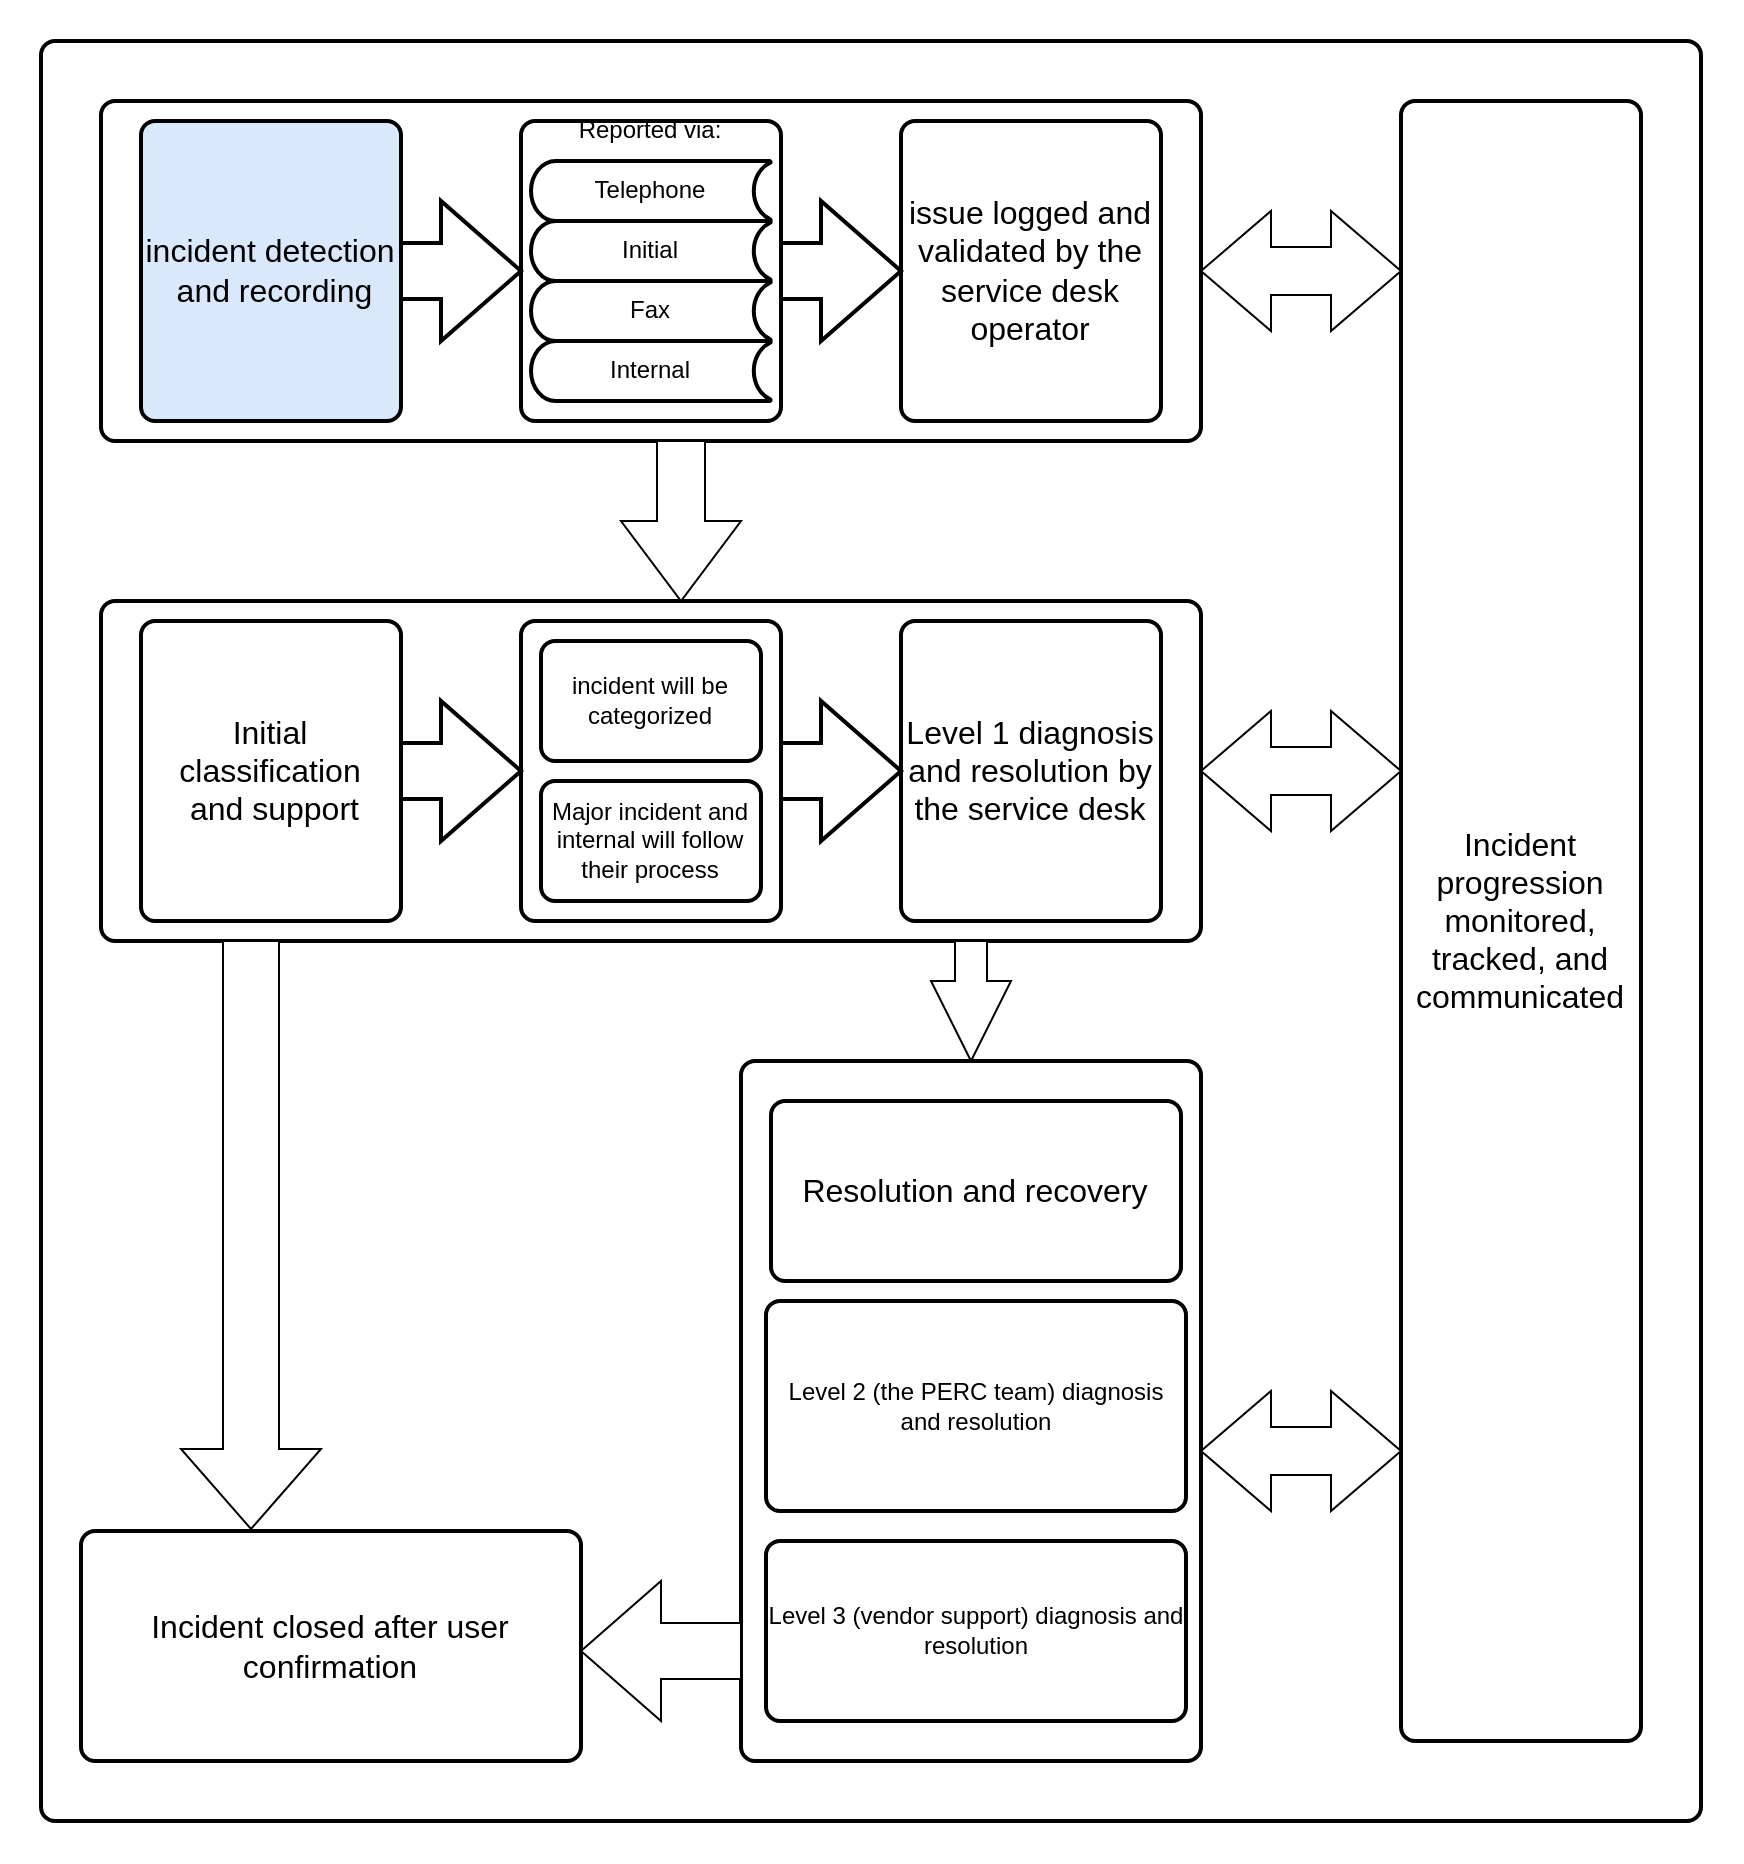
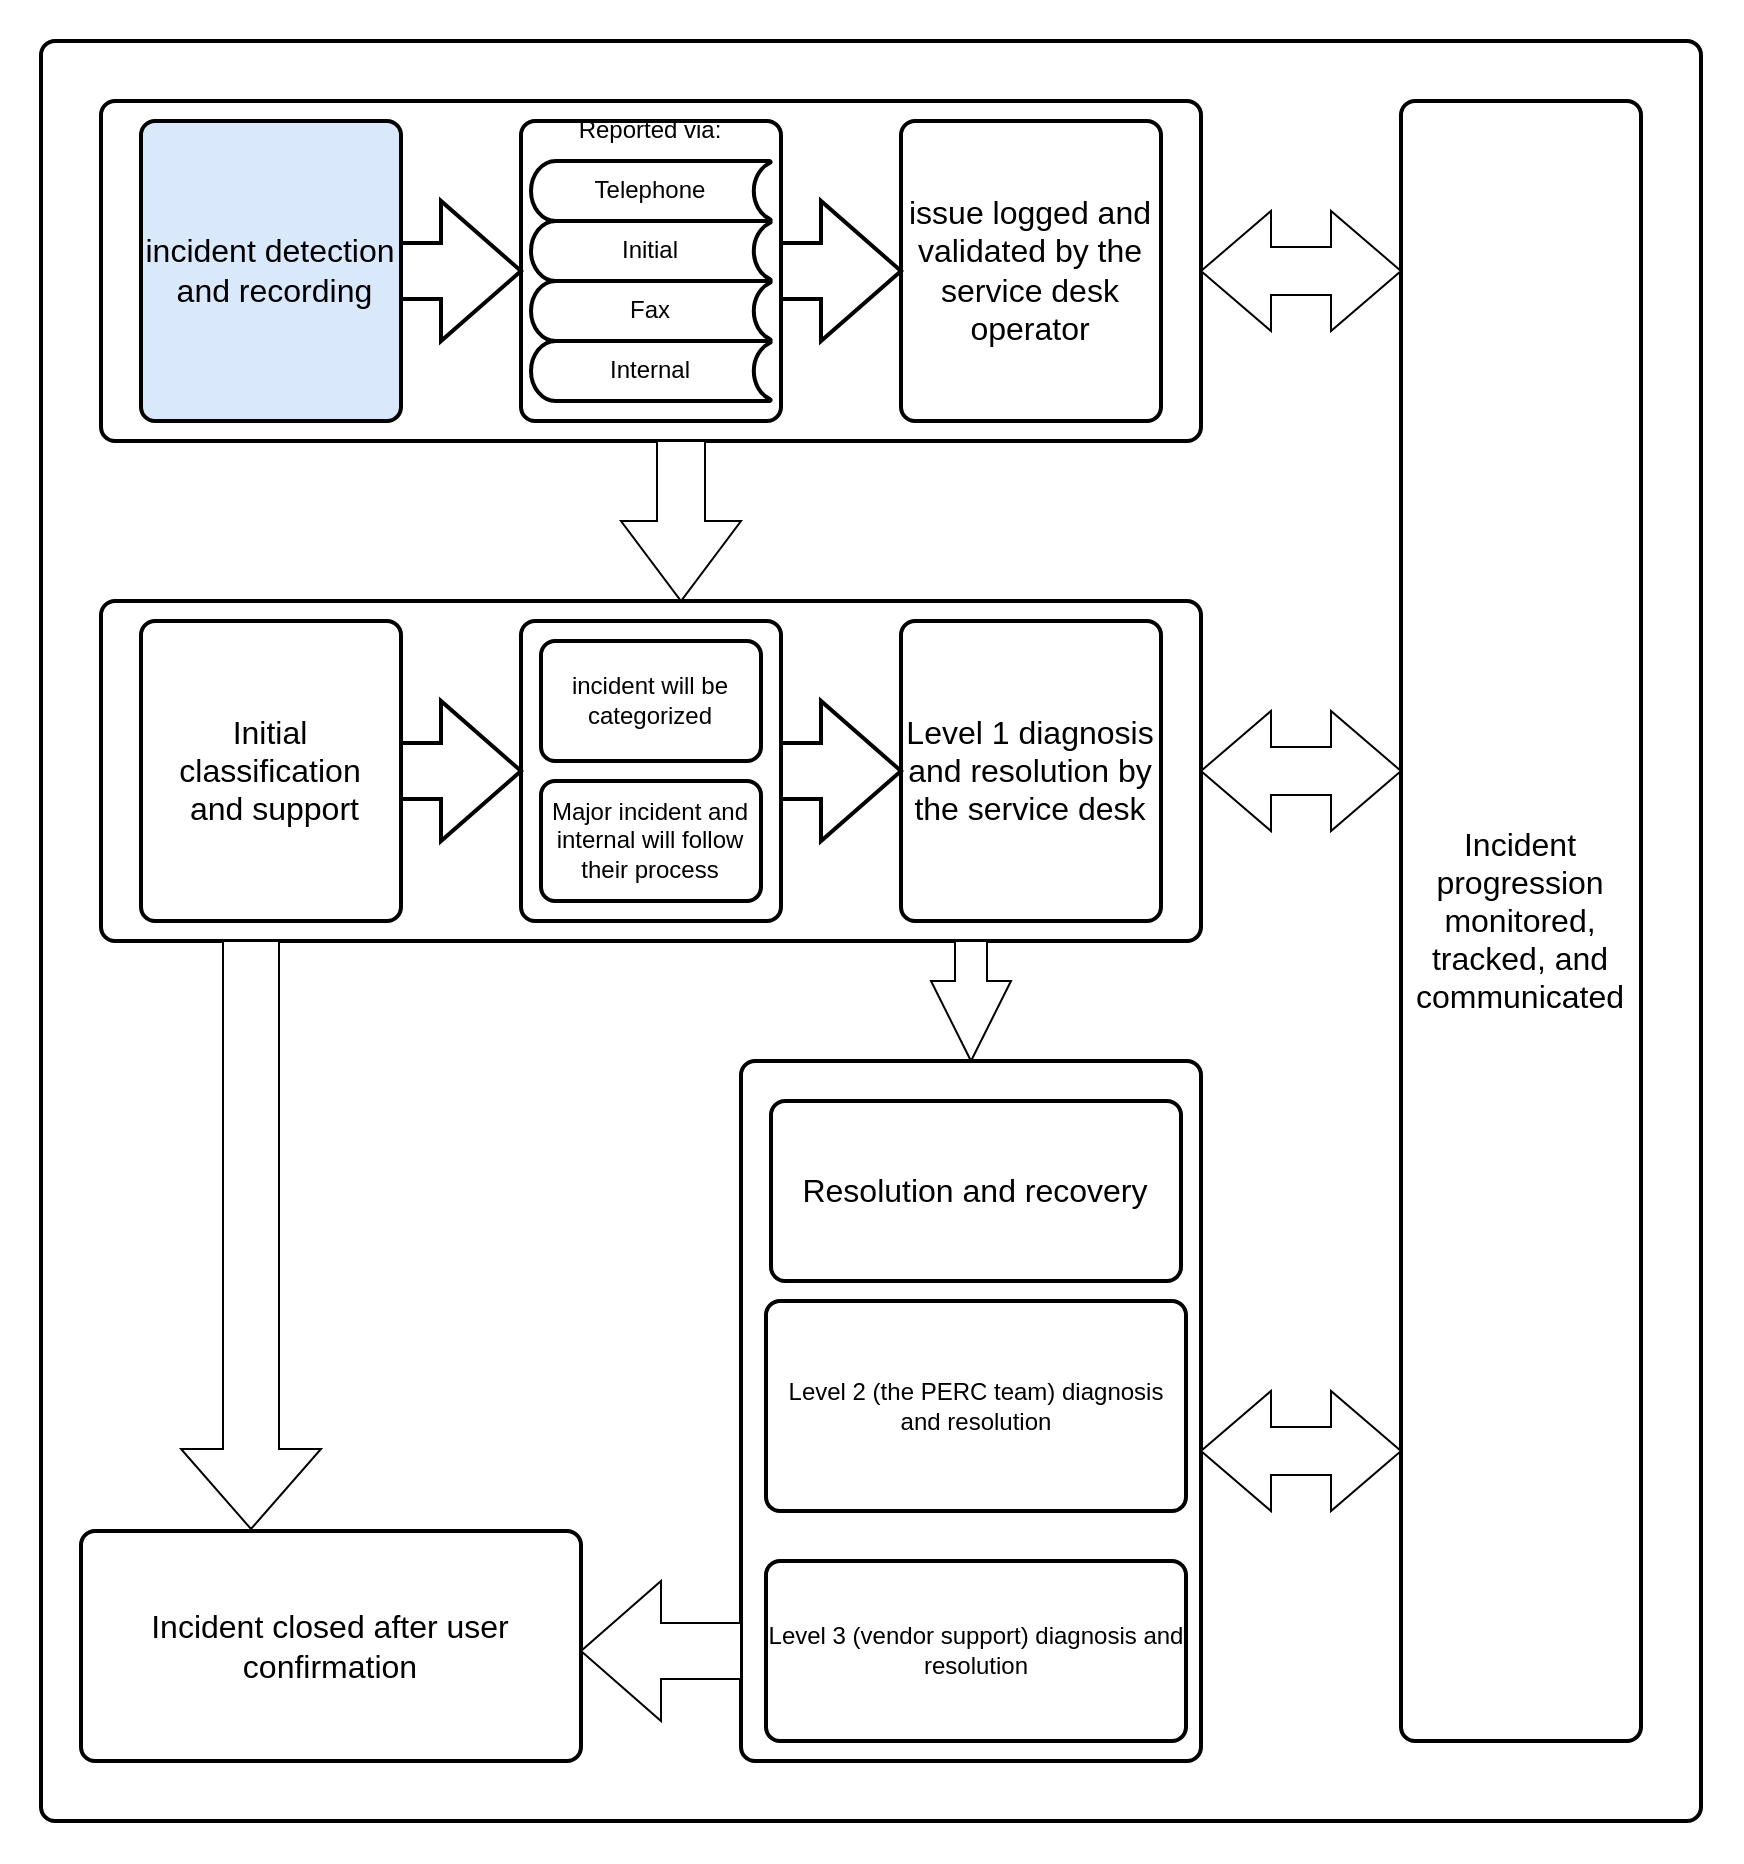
(976, 1631) -> (976, 1651)
